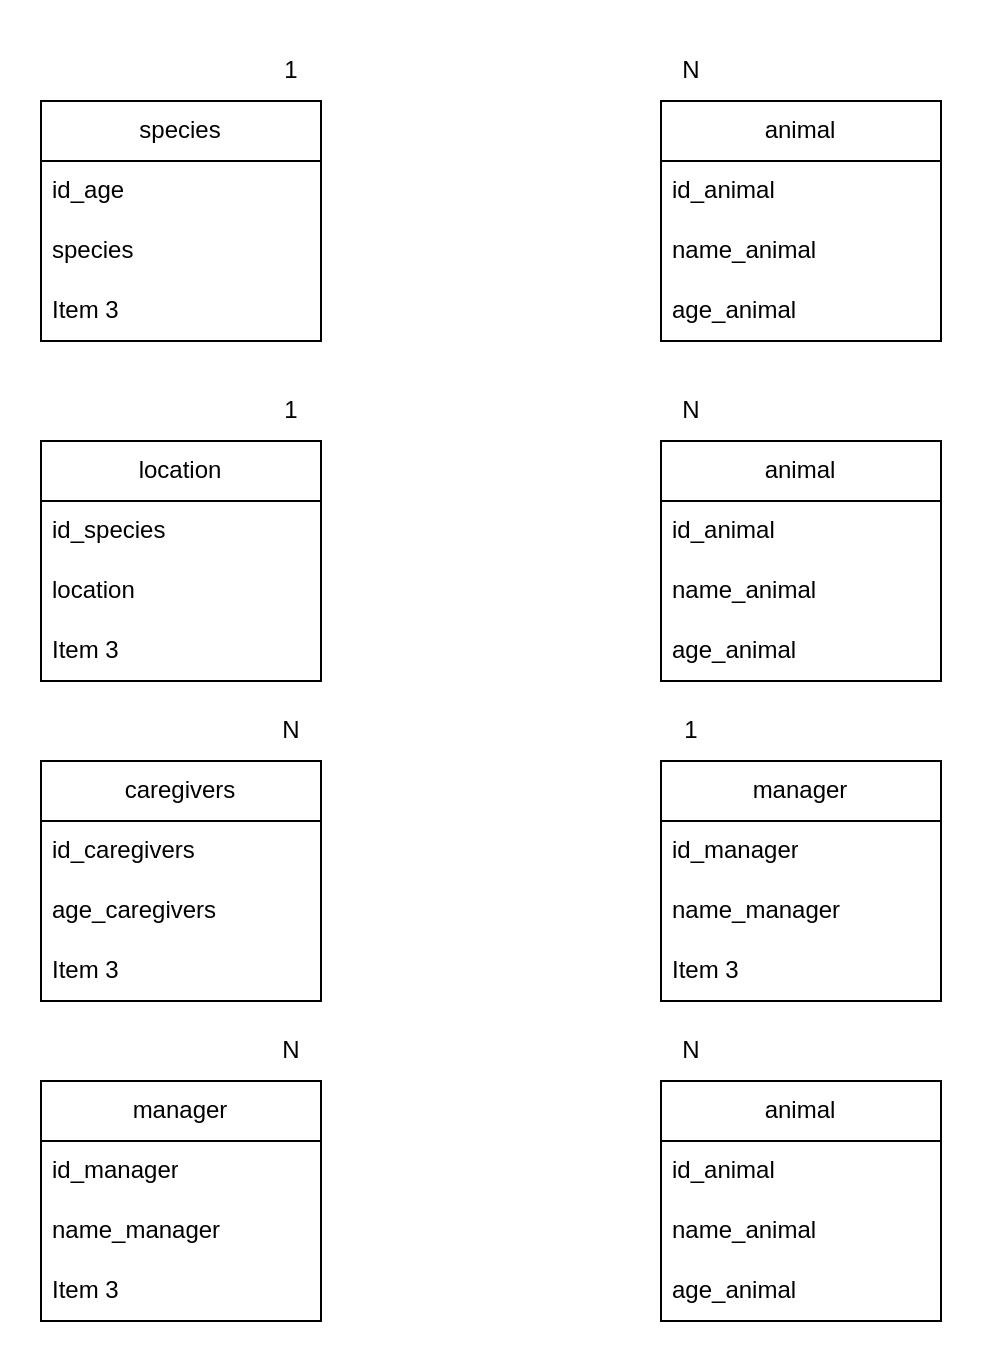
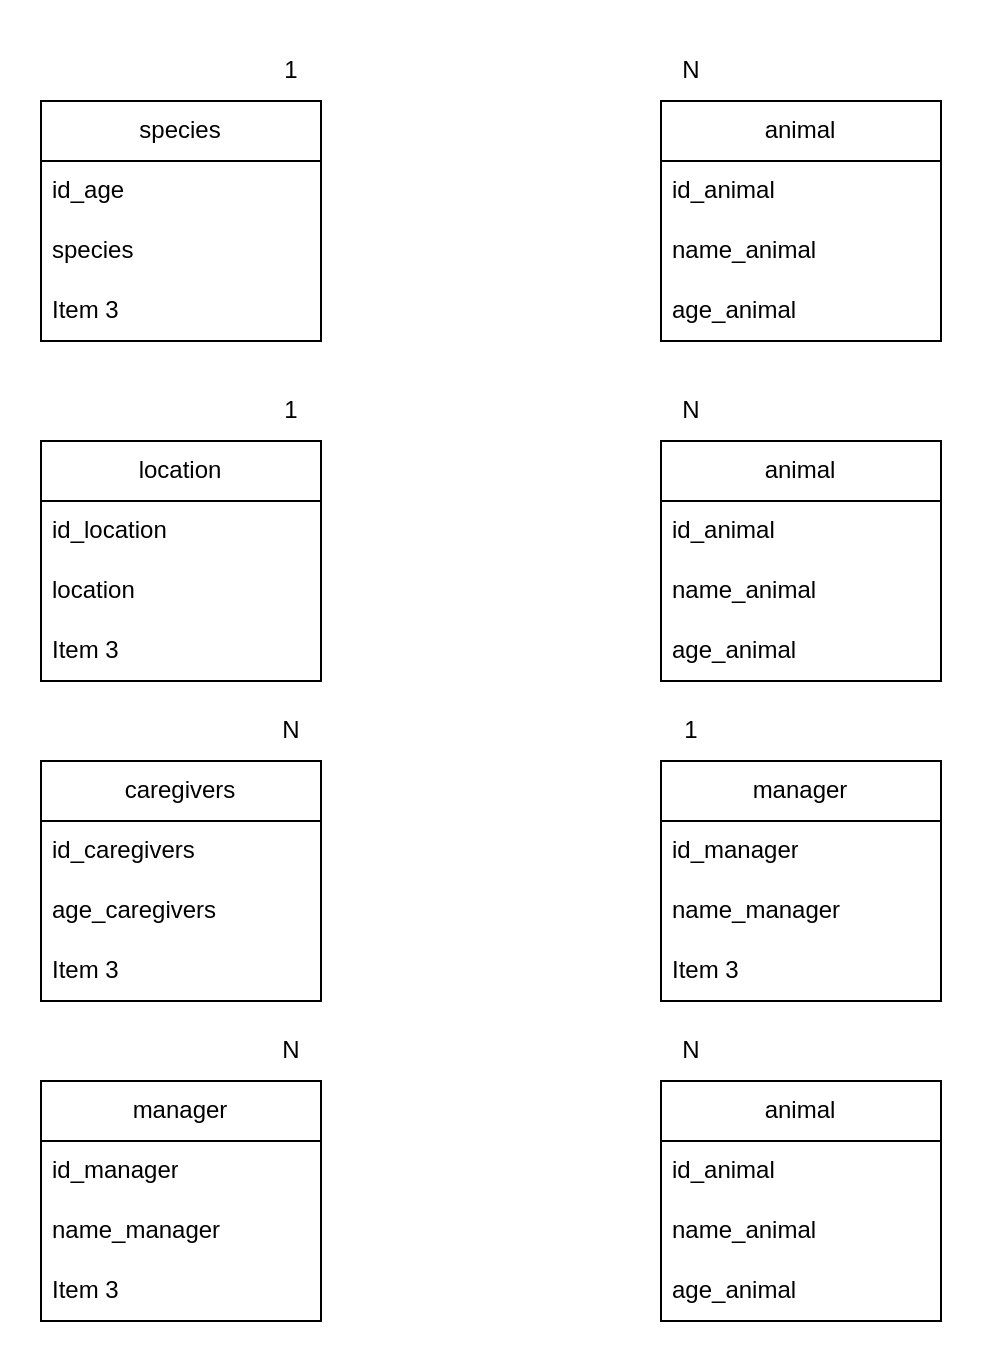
(114, 531) -> (118, 531)
